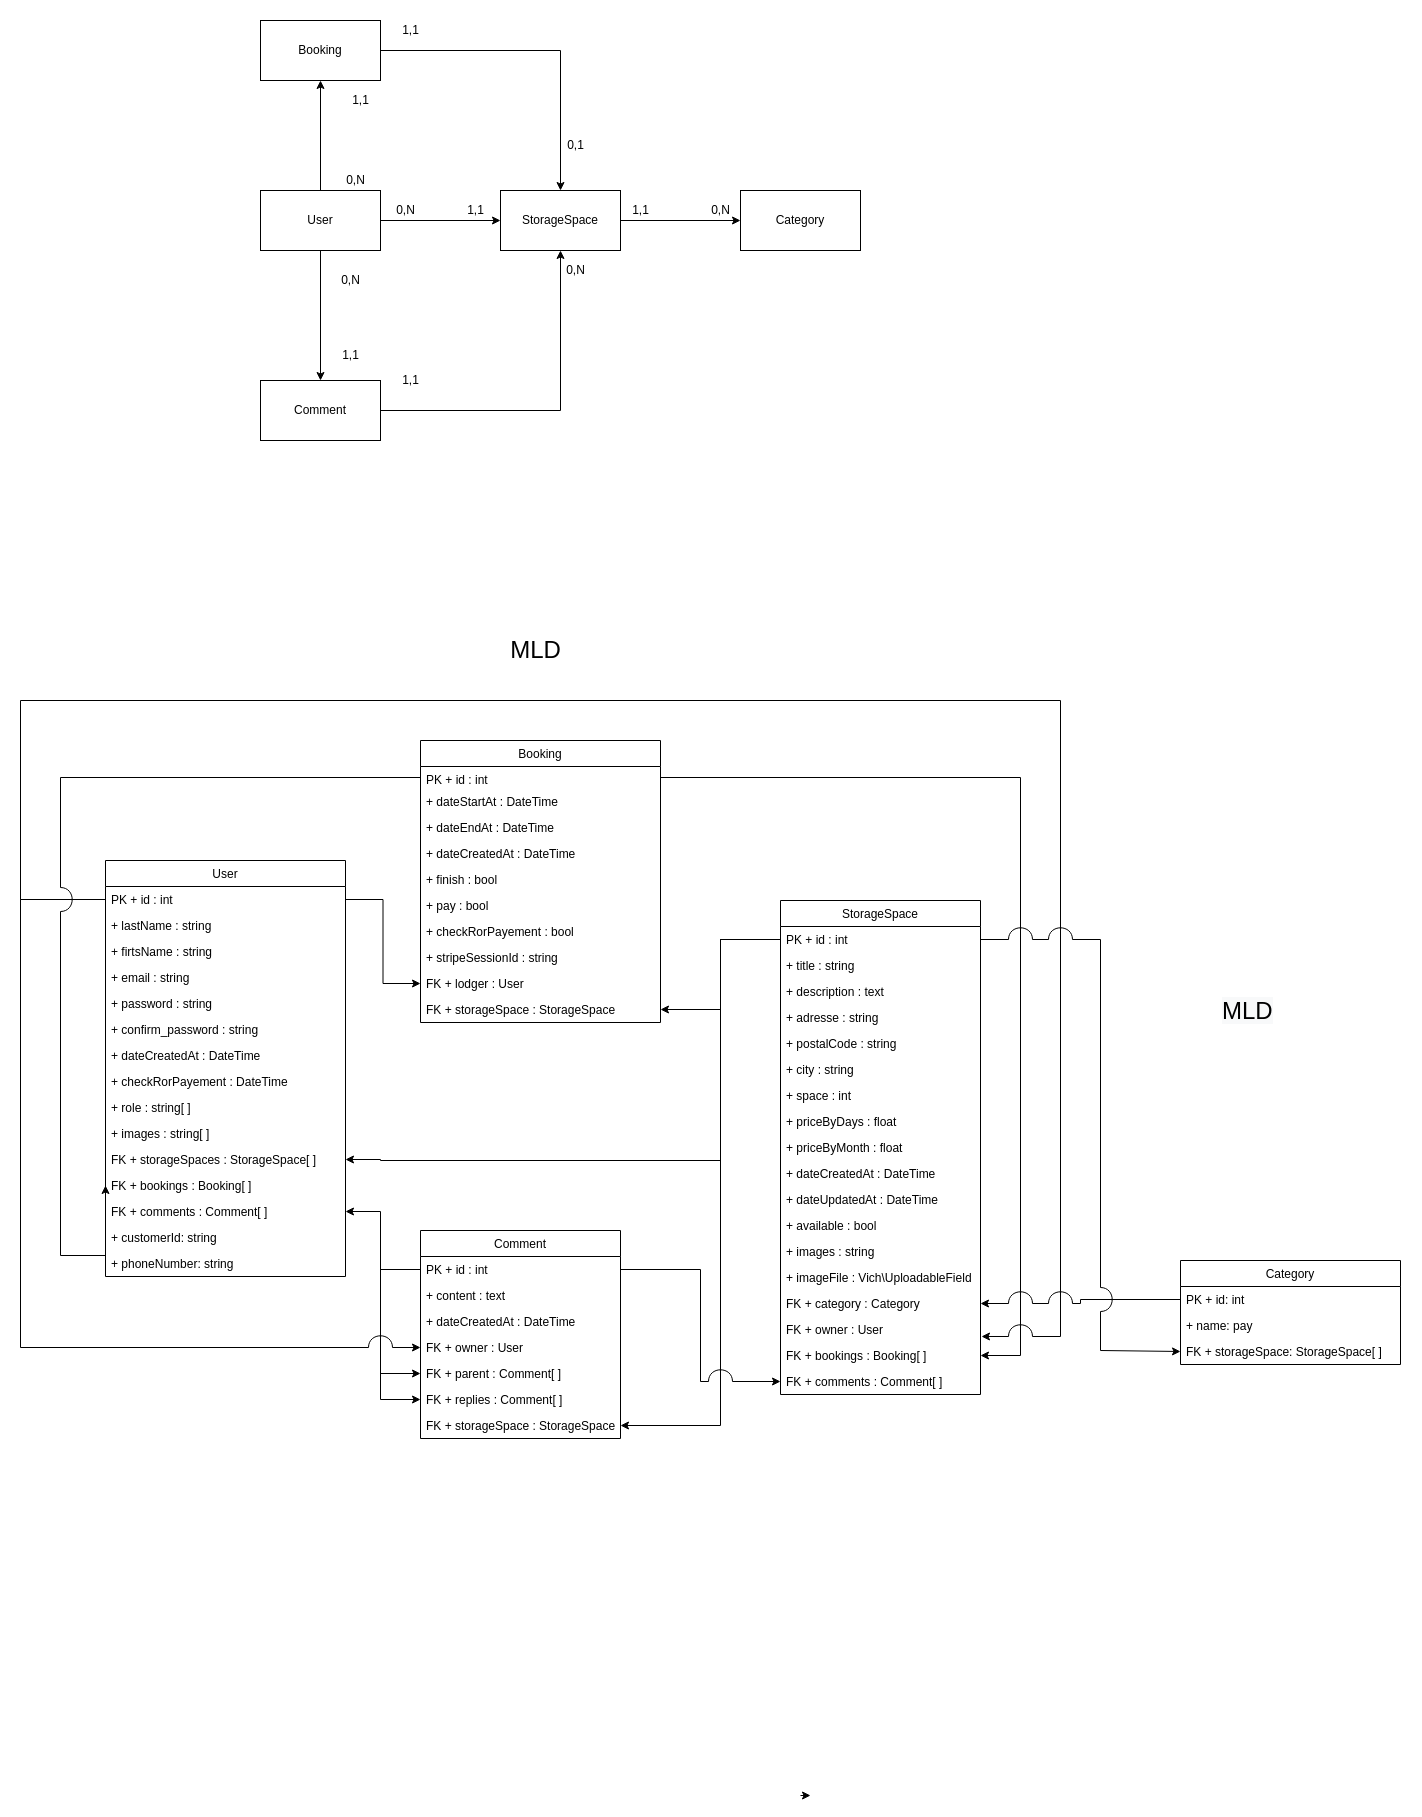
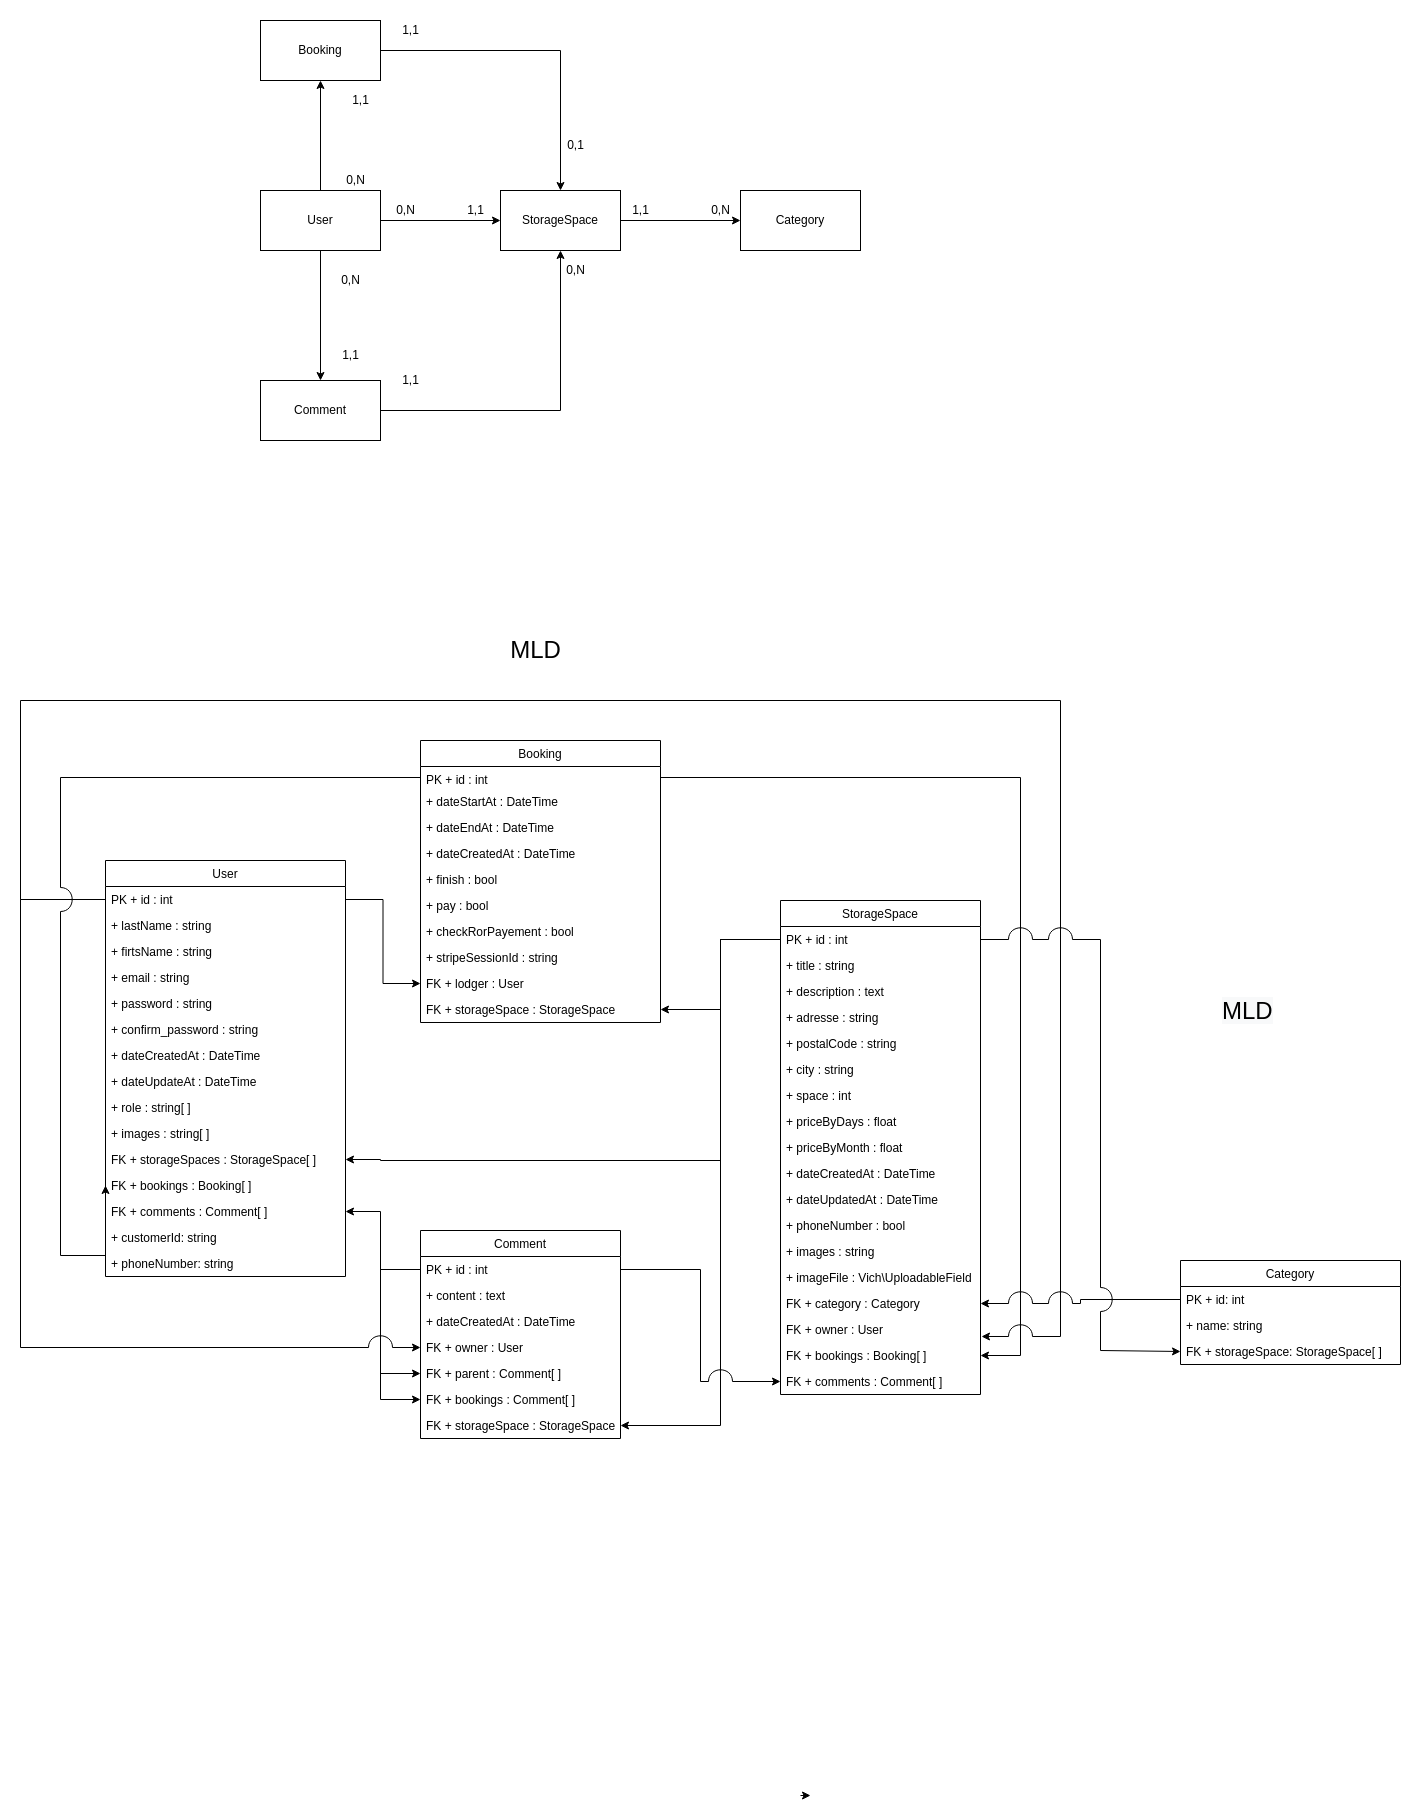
(201, 1082) -> (187, 1082)
(834, 1226) -> (845, 1226)
(1218, 1326) -> (1227, 1326)
(498, 1400) -> (502, 1400)
